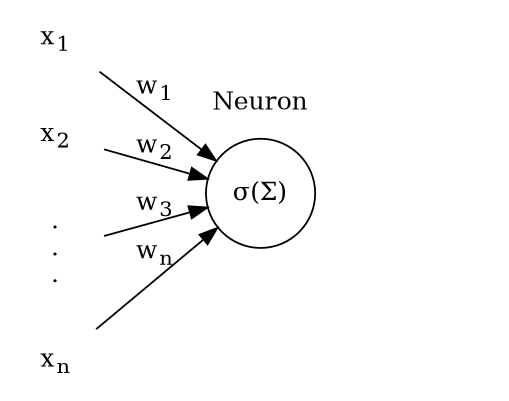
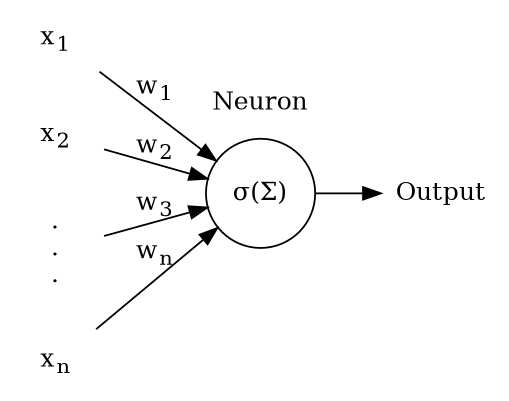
none -> (441, 193)
